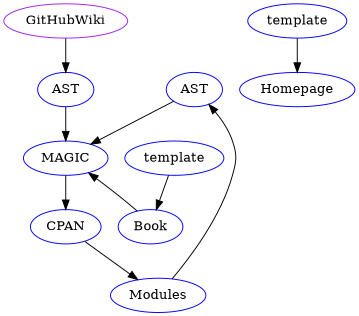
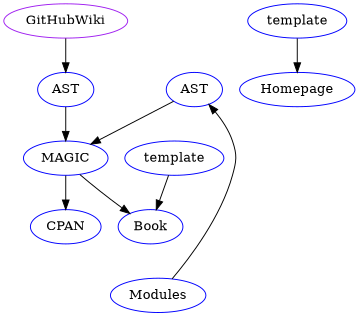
(117, 195) -> (101, 192)
(107, 258) -> none
